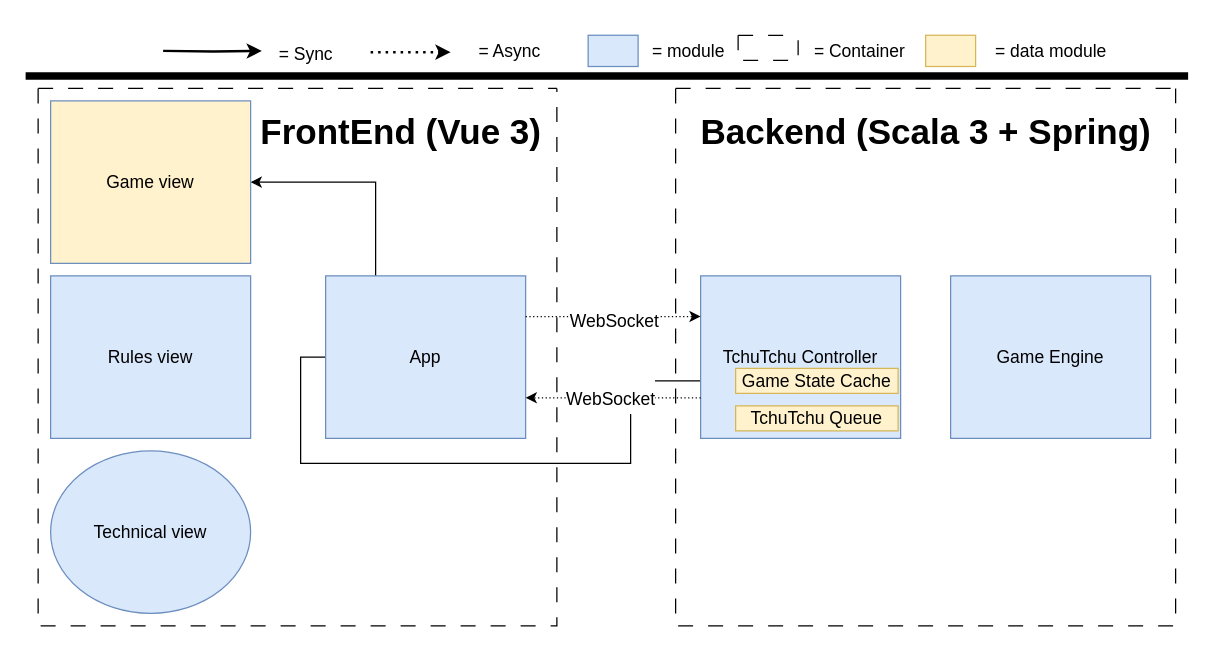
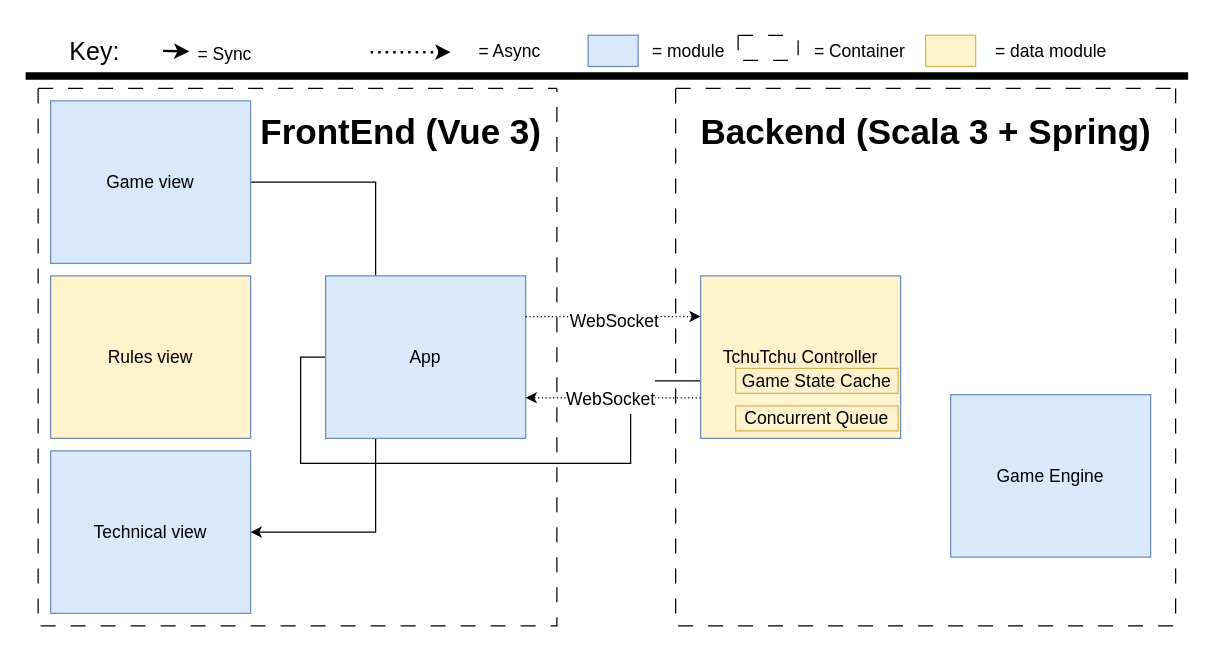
none -> (94, 51)
(306, 51) -> (224, 51)
(151, 182) -> (151, 182)
(260, 182) -> (256, 182)
(151, 357) -> (151, 357)
(801, 357) -> (801, 357)
(1051, 357) -> (1051, 476)
(817, 418) -> (817, 418)
(151, 532) -> (151, 532)
none -> (364, 532)
